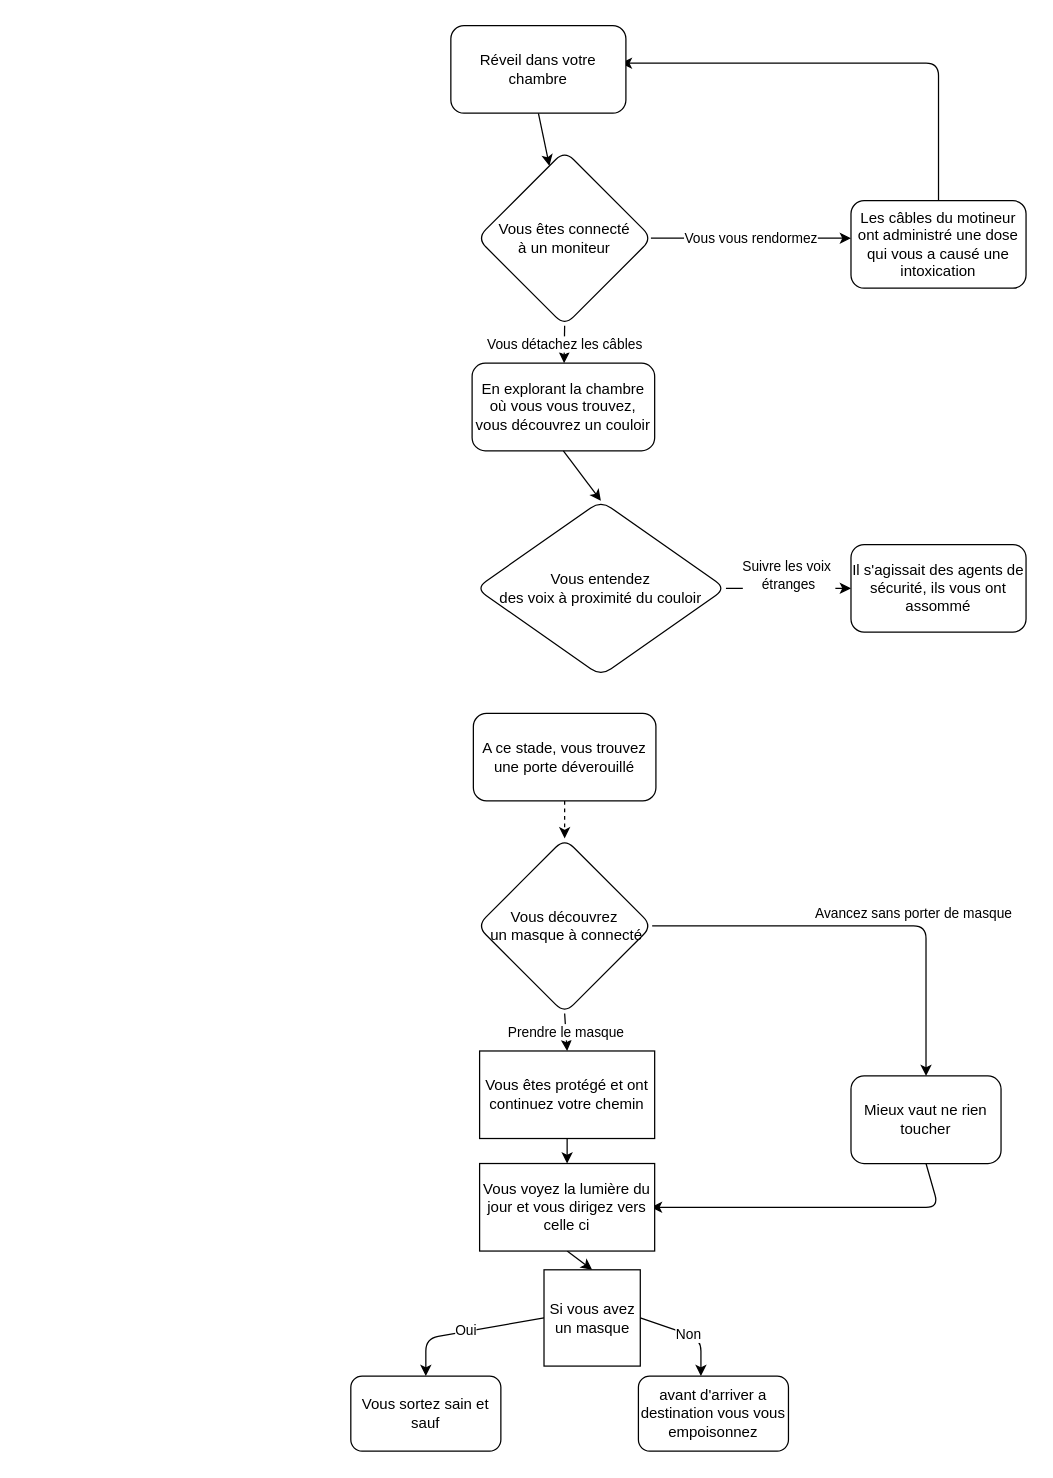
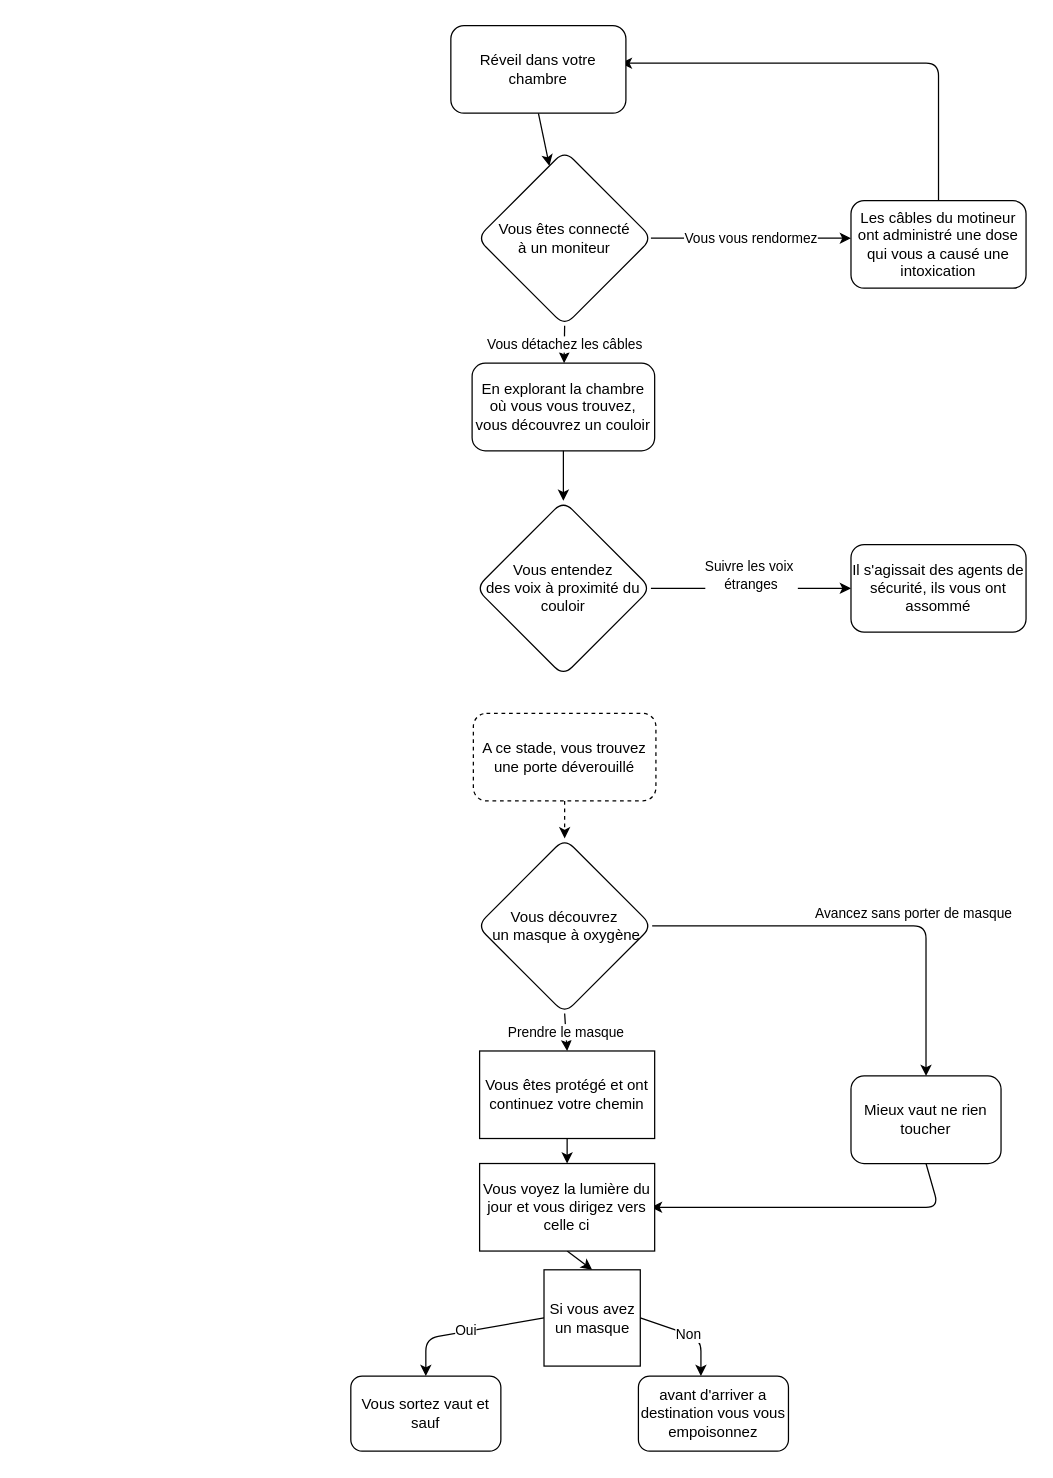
(601, 588) -> (563, 588)
(564, 757) -> (564, 757)
(564, 926) -> (564, 926)
(426, 1413) -> (426, 1413)
